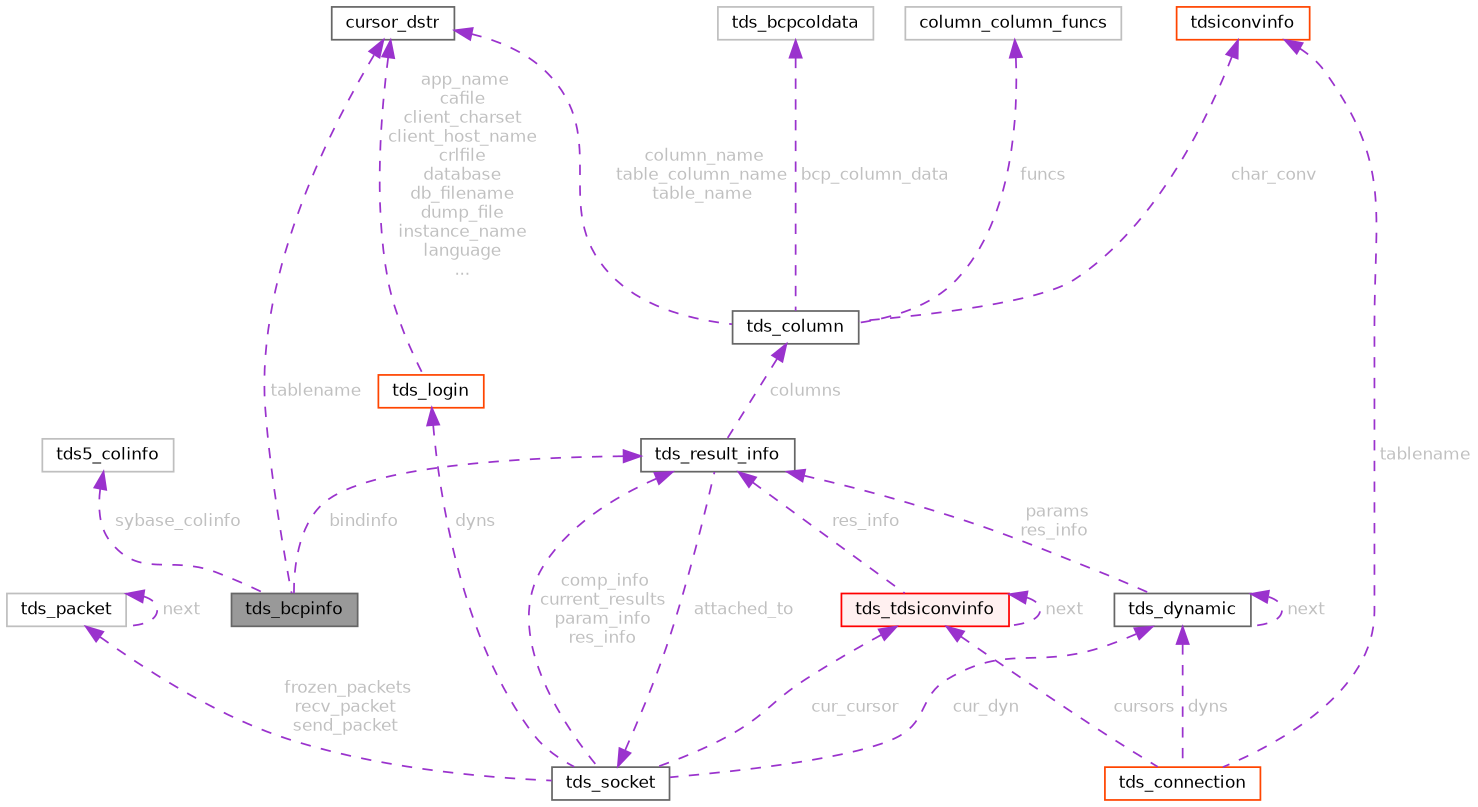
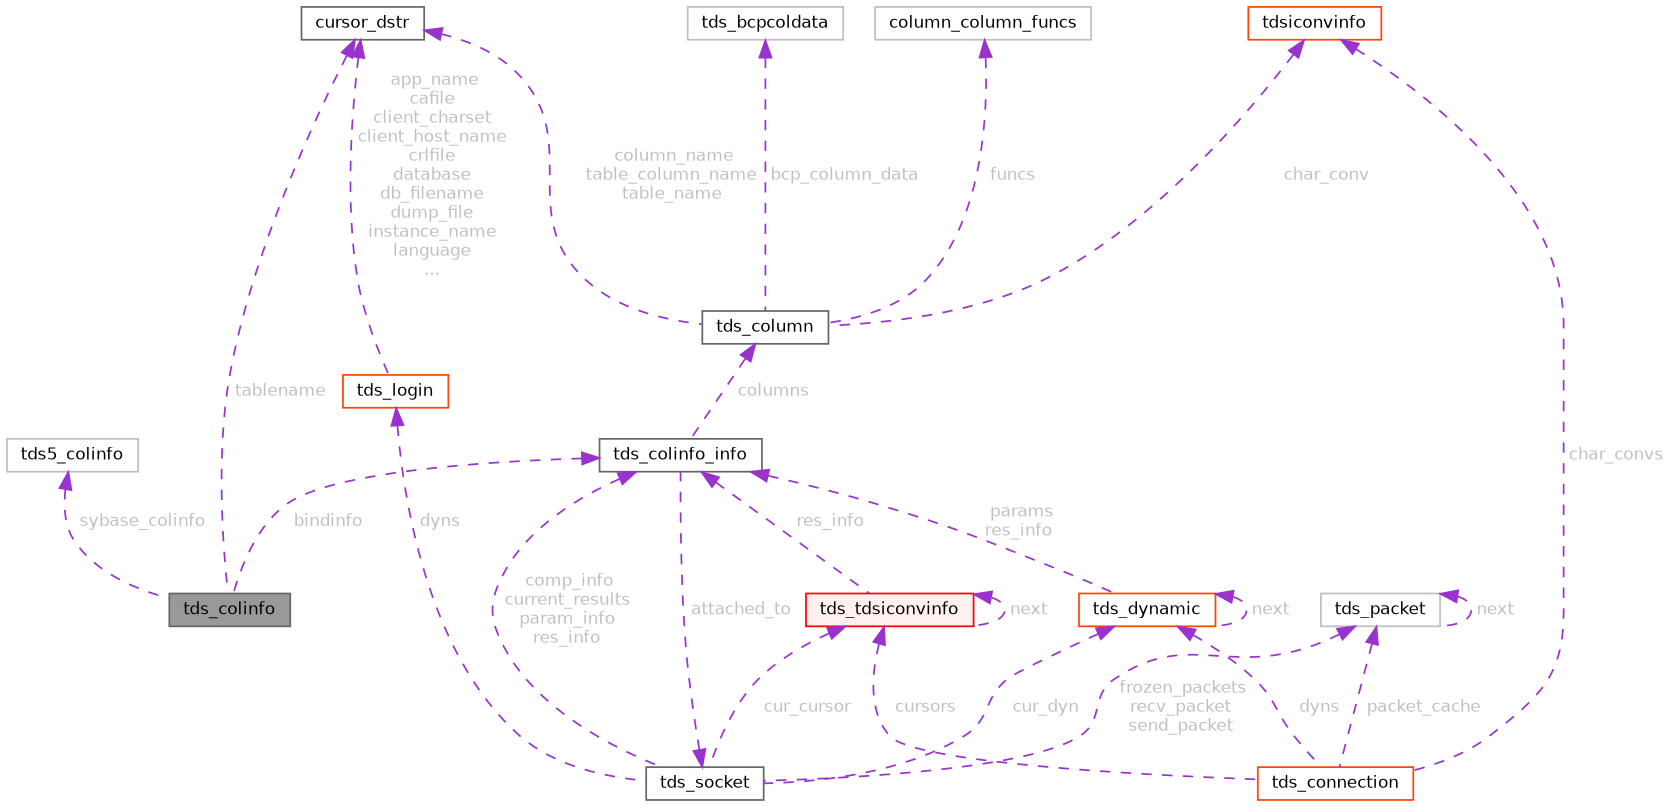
(718, 455) -> (681, 455)
(1423, 455) -> (1614, 455)
(295, 610) -> (230, 610)
(1183, 610) -> (1147, 610)
none -> (1356, 705)
